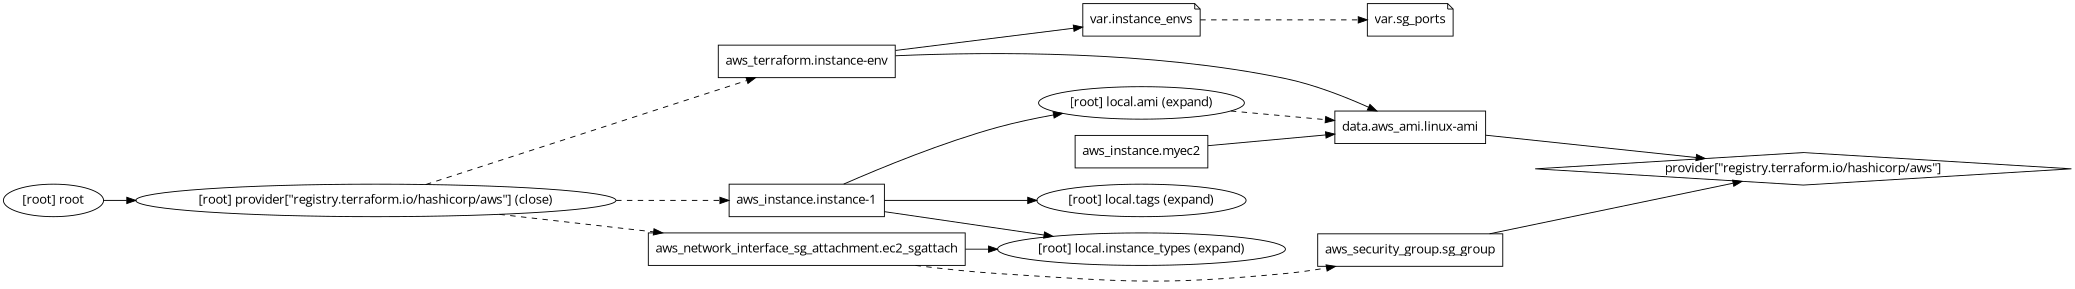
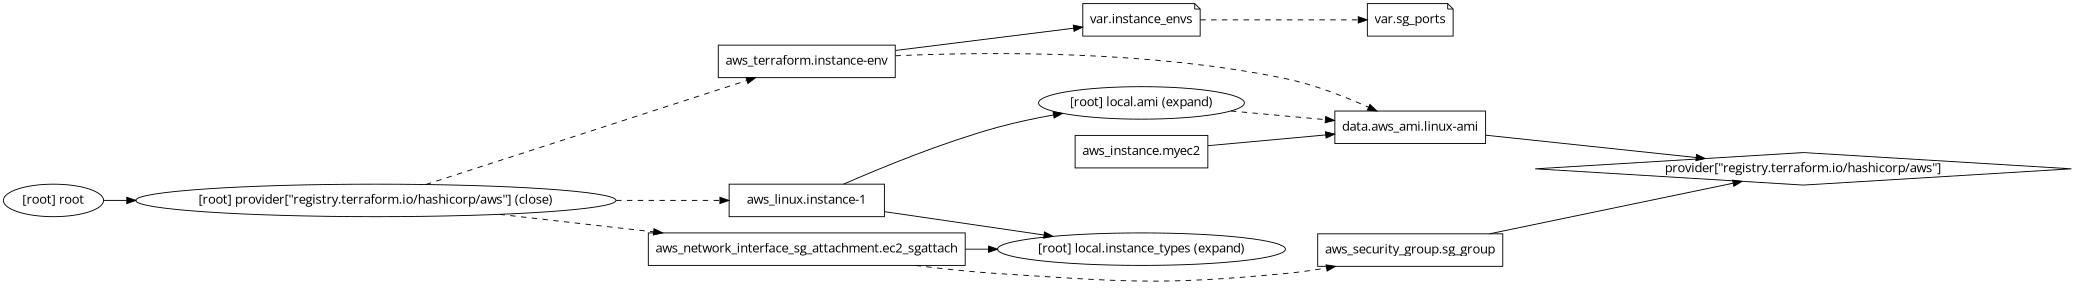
(1135, 59) -> (1135, 59)
(807, 200) -> (807, 200)
(1141, 200) -> none
